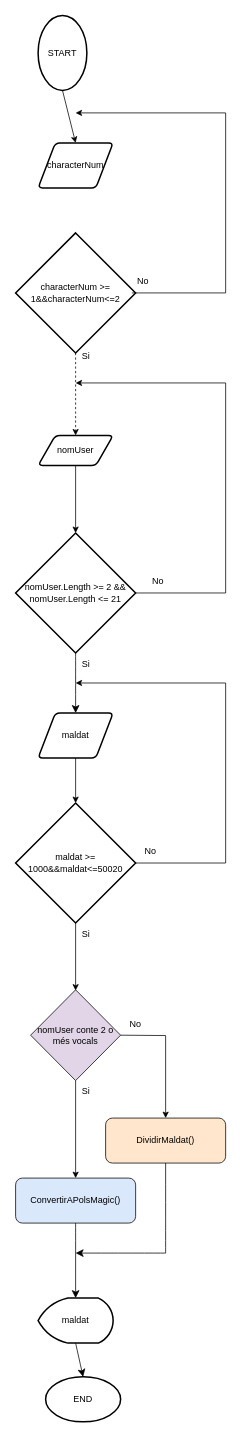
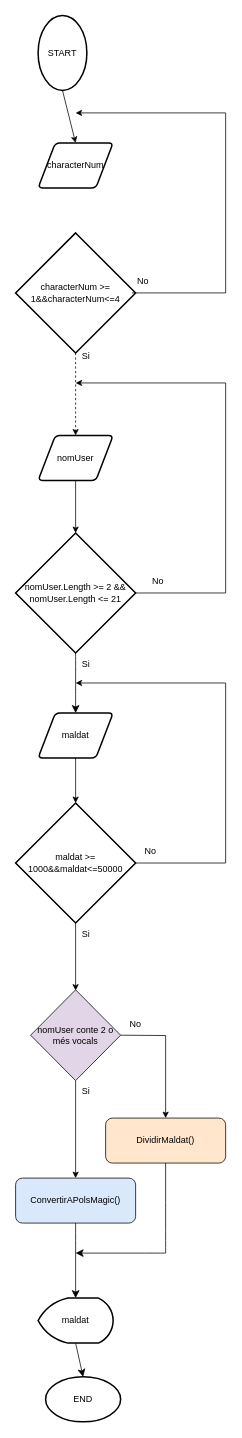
(75, 293) -> (75, 293)
(75, 450) -> (75, 458)
(75, 863) -> (75, 863)
